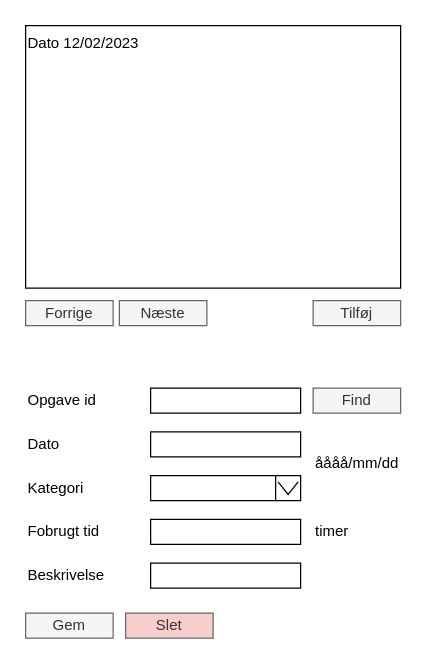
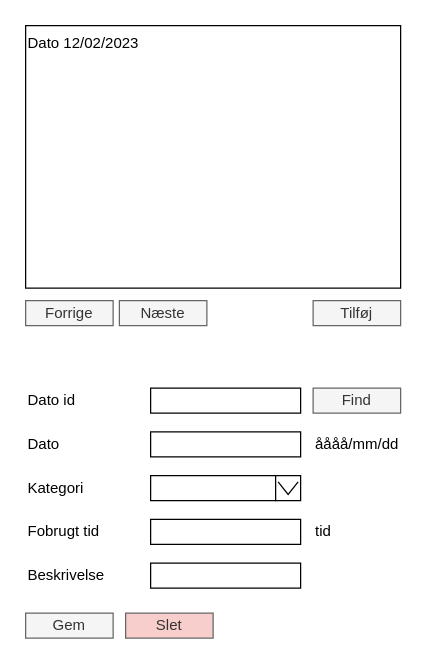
(62, 401) -> (54, 401)
(363, 463) -> (363, 444)
(335, 532) -> (326, 532)
